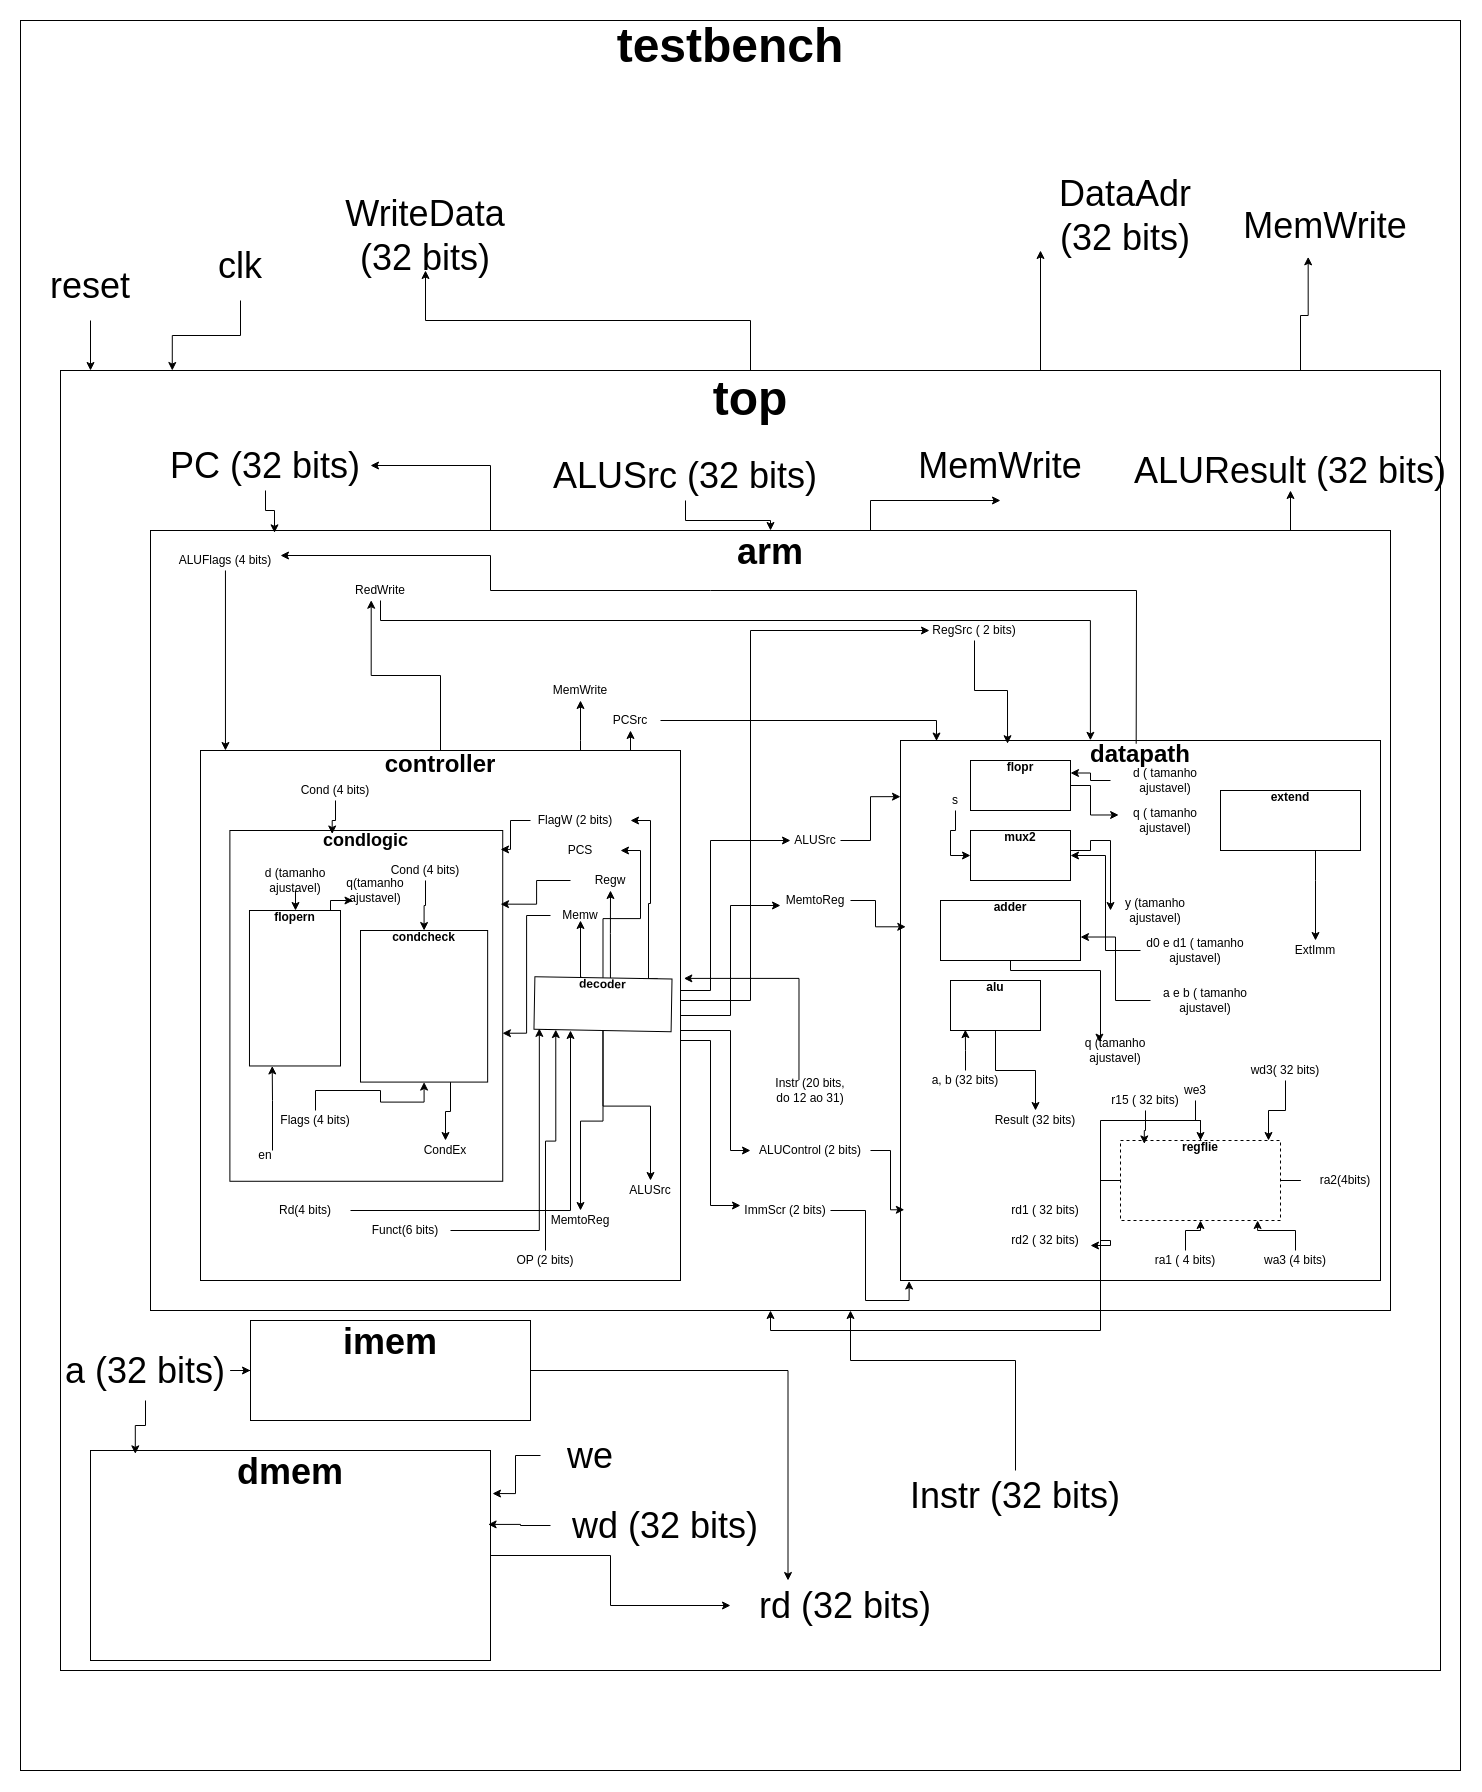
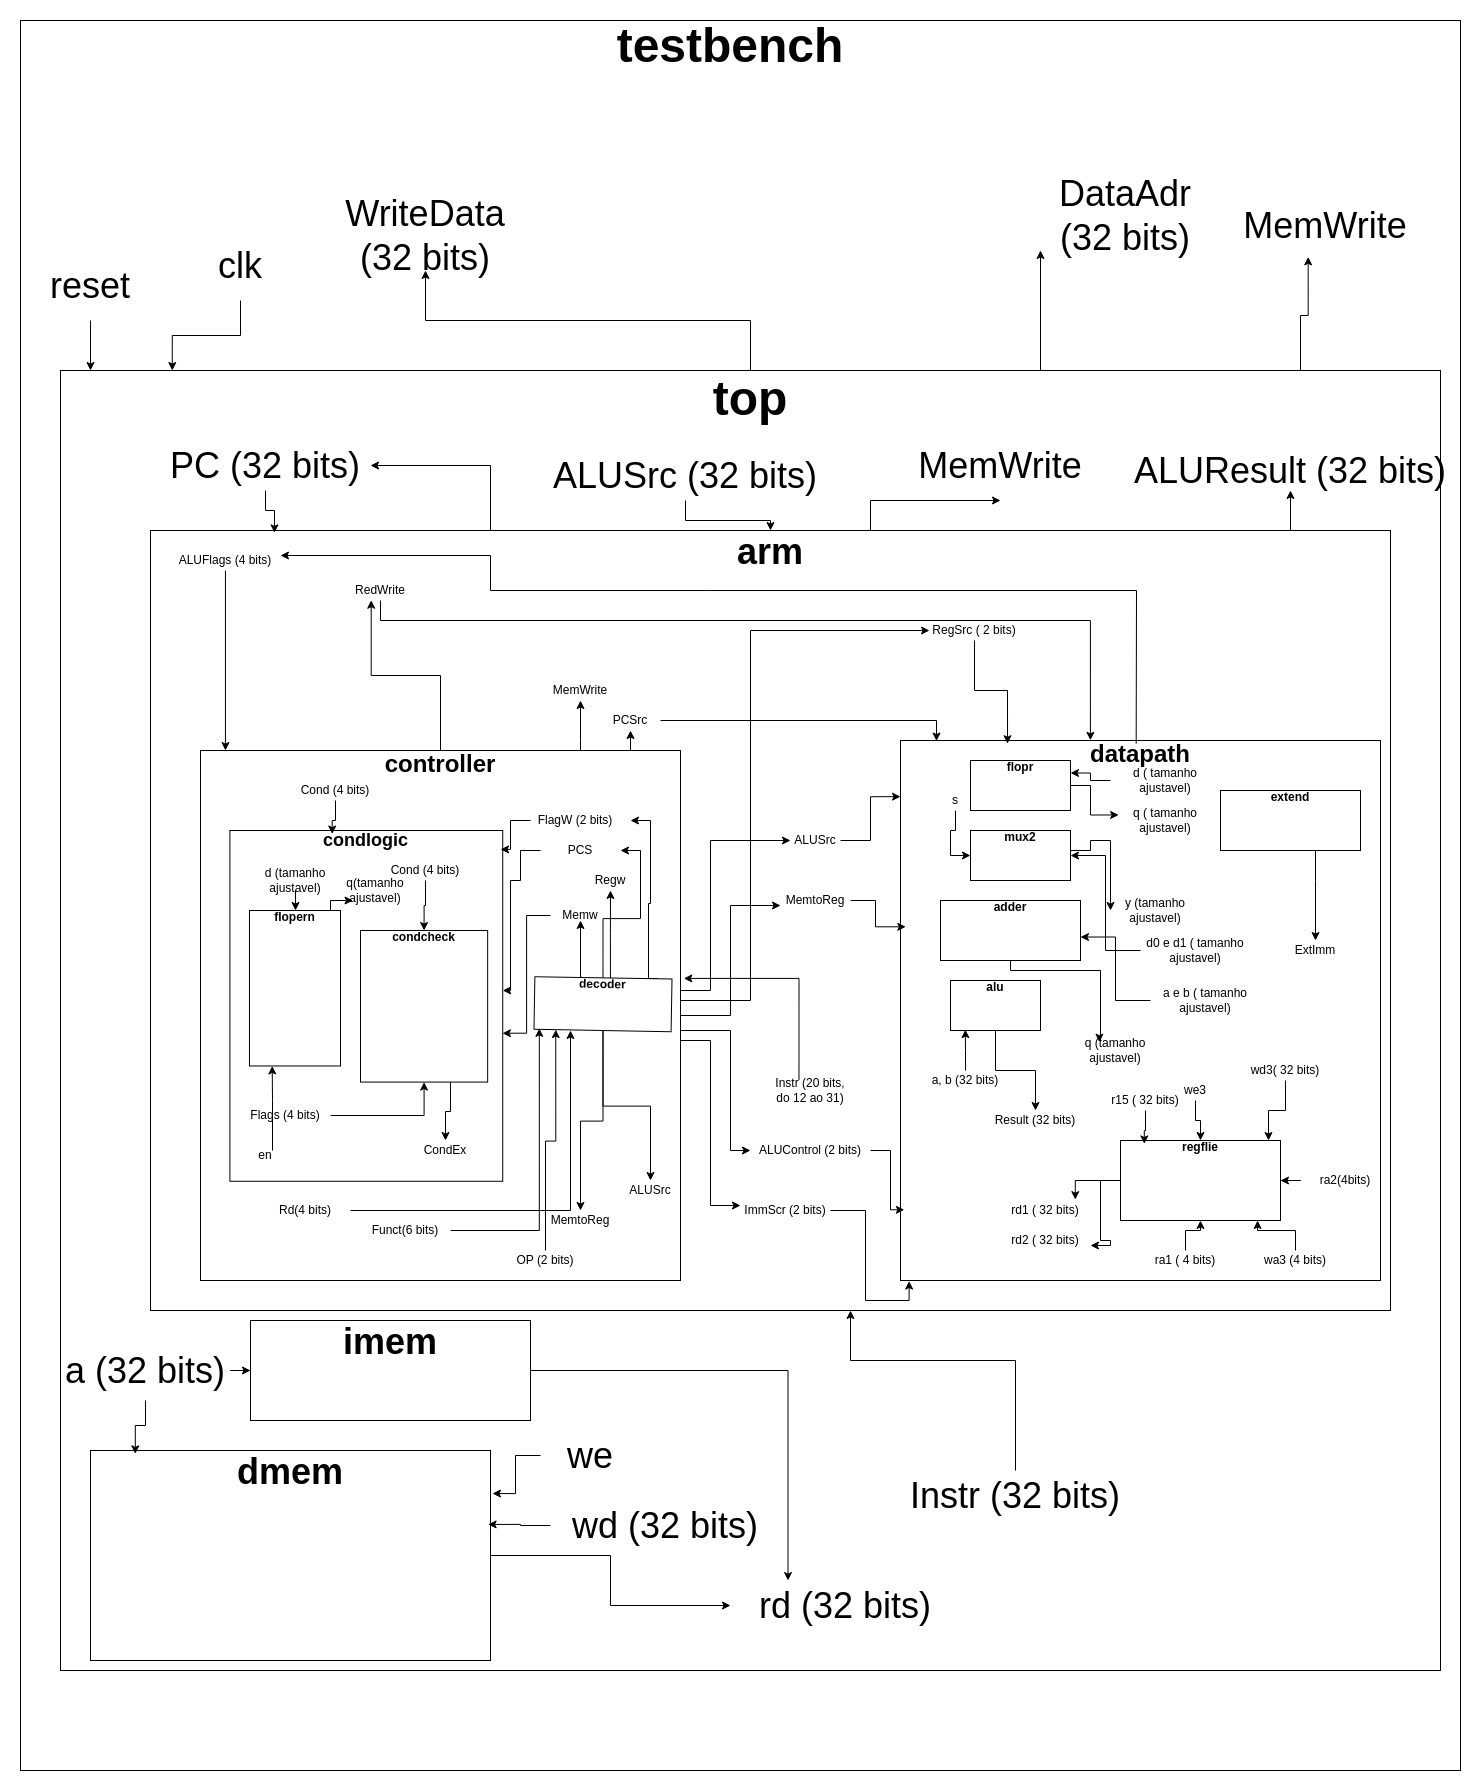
(537, 890) -> none
none -> (511, 906)
(316, 1121) -> (286, 1116)
(1201, 1181) -> (1201, 1181)
(1285, 1181) -> (1288, 1181)
(974, 1331) -> (1081, 1181)
